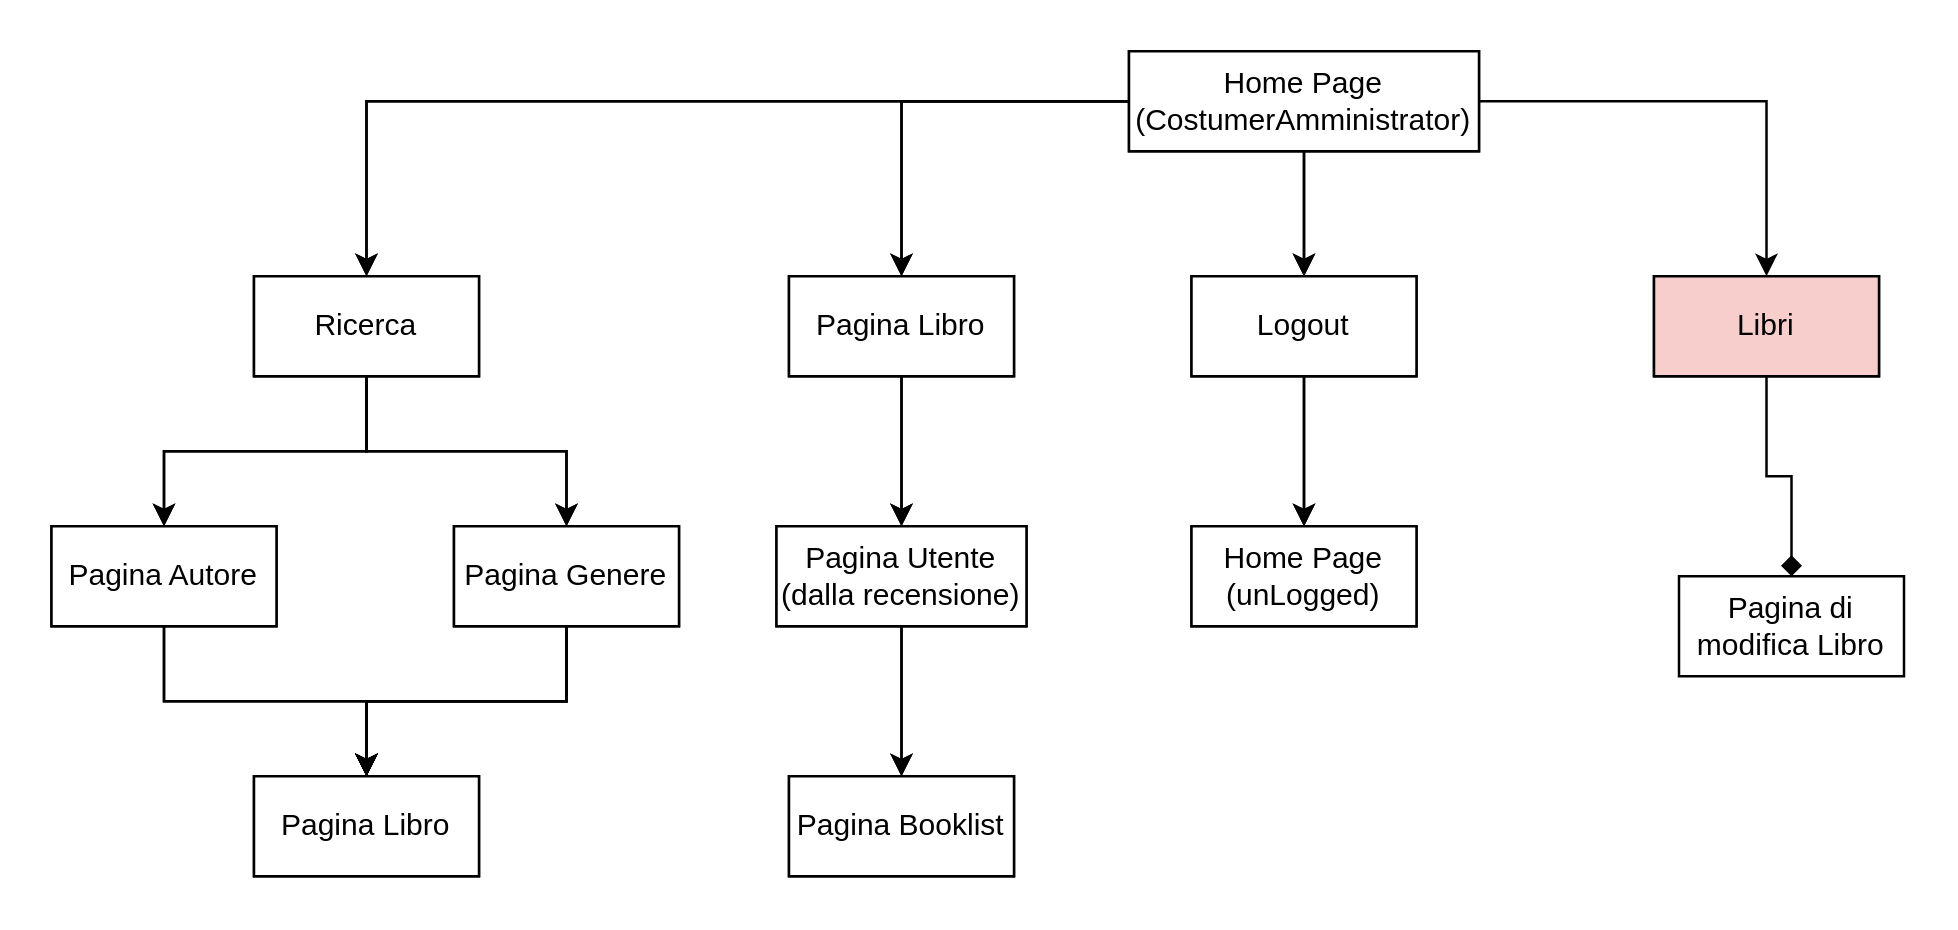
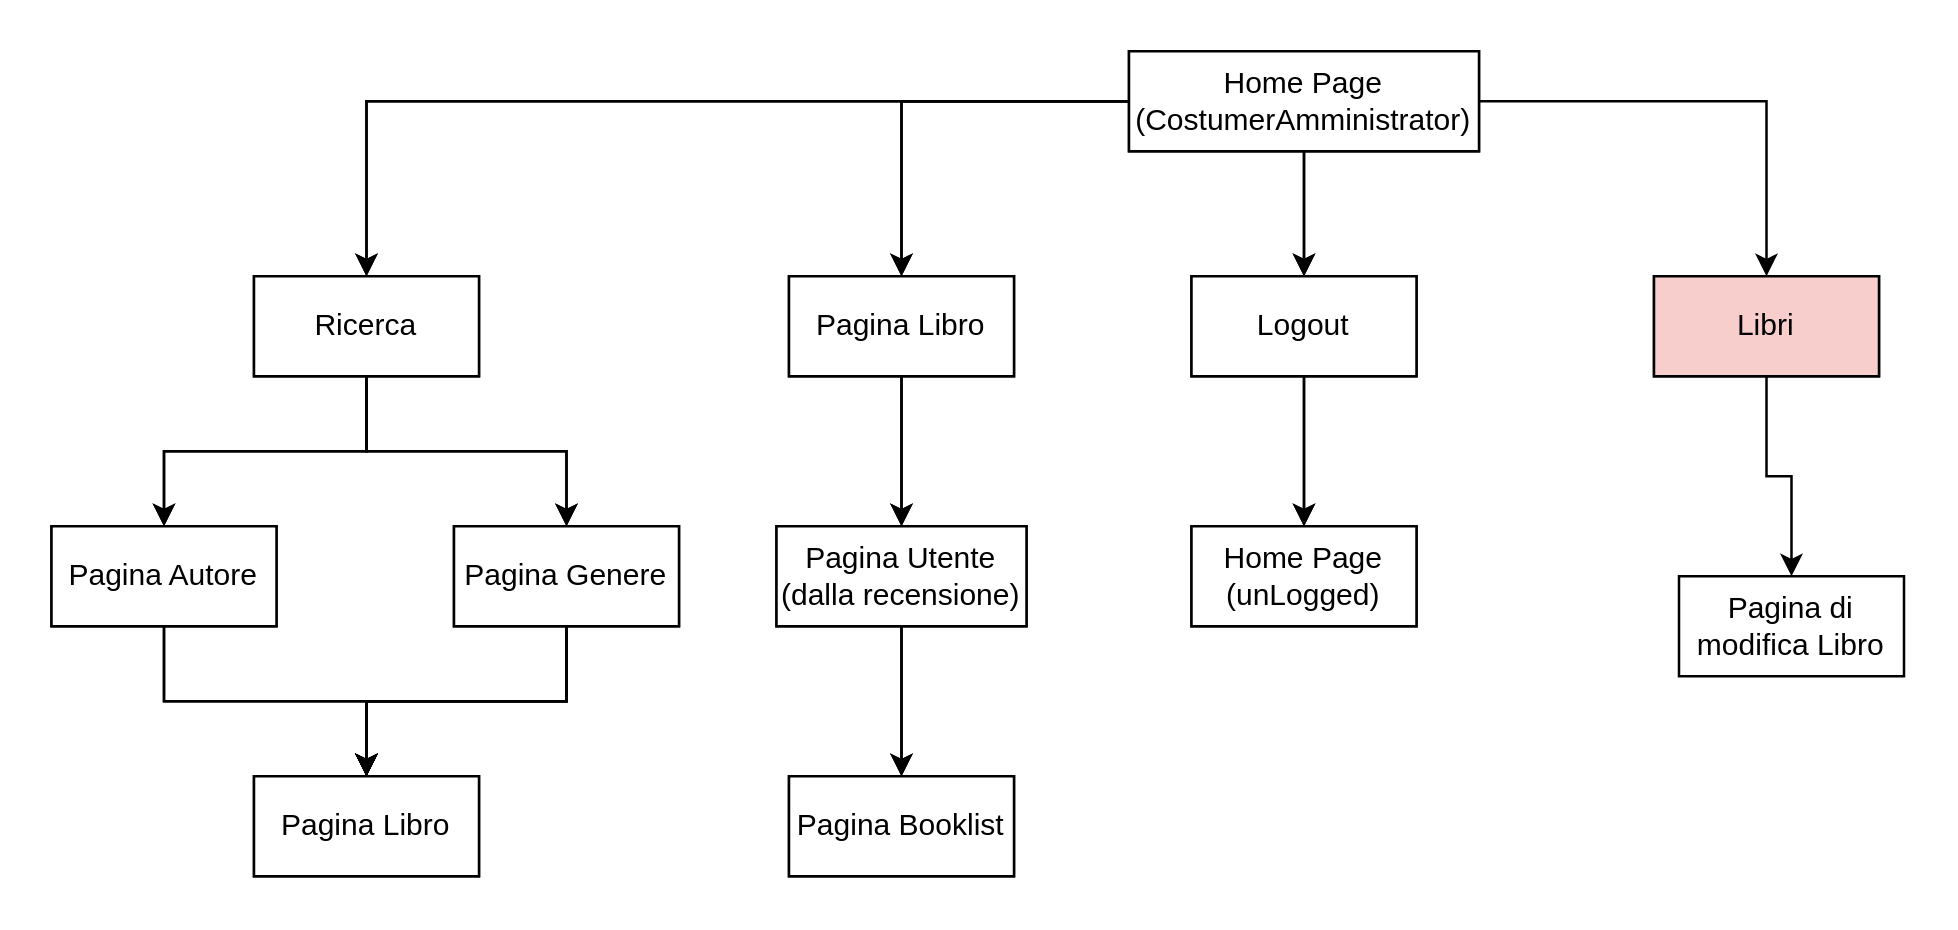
(1791, 556) -> (1791, 557)
